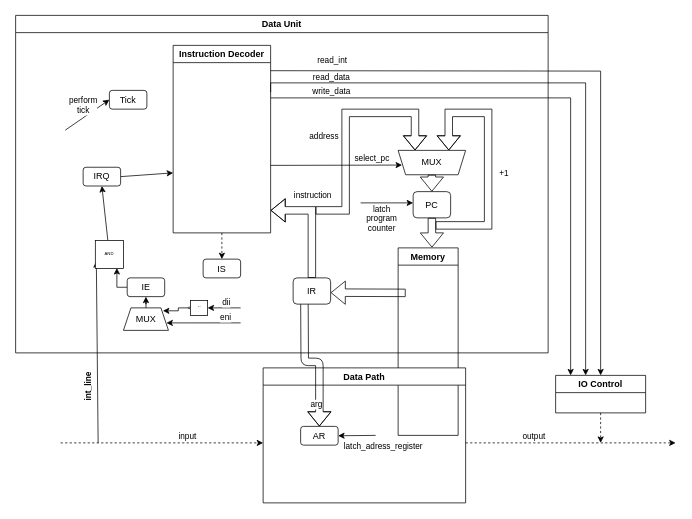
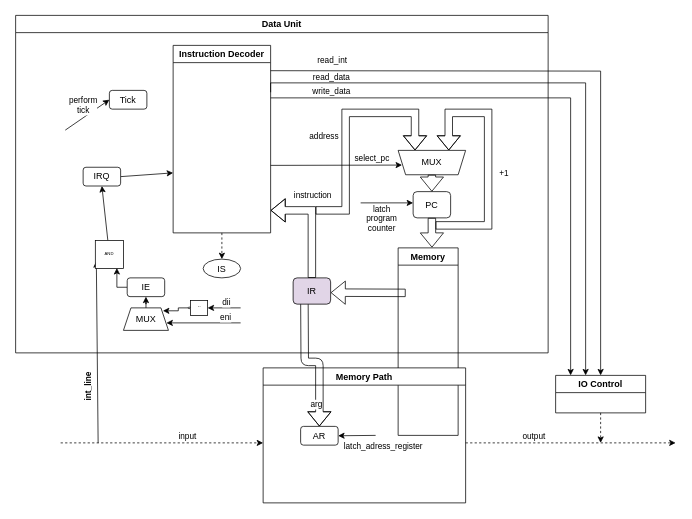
(222, 269) -> (222, 269)
(312, 291) -> (312, 291)
(364, 377) -> (364, 377)
